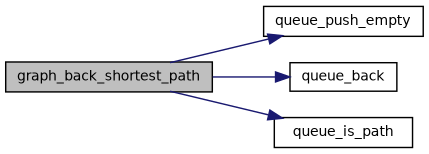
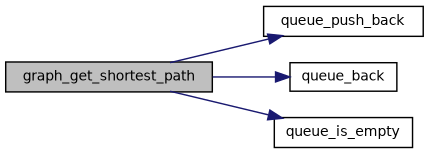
(343, 21) -> (343, 21)
(109, 77) -> (109, 77)
(343, 133) -> (343, 133)
